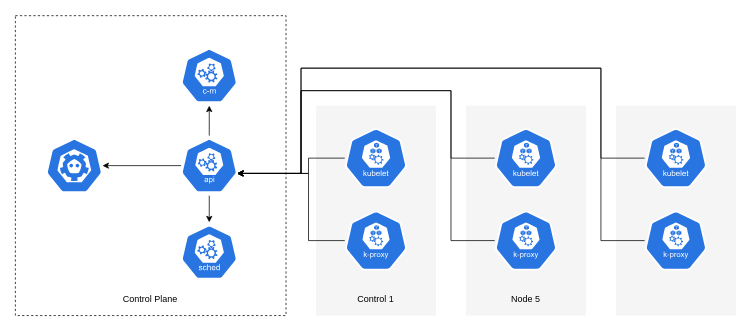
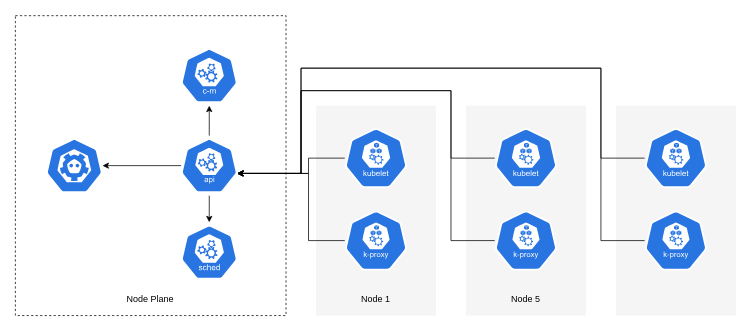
(150, 299) -> (150, 299)
(376, 299) -> (376, 299)
